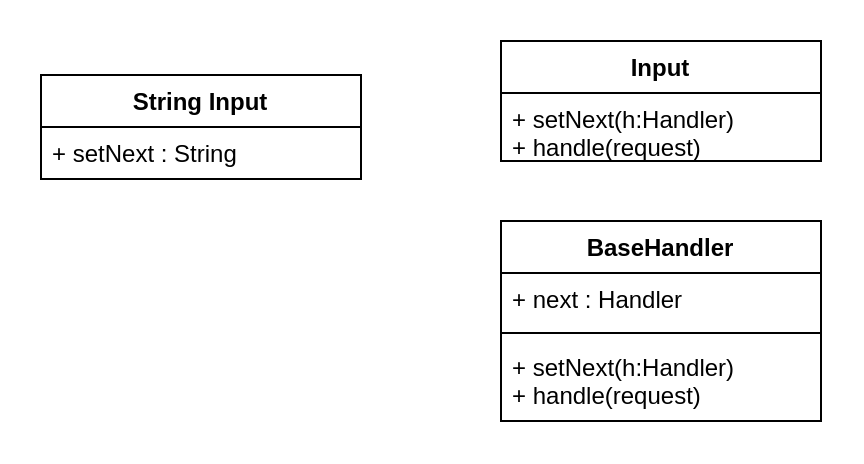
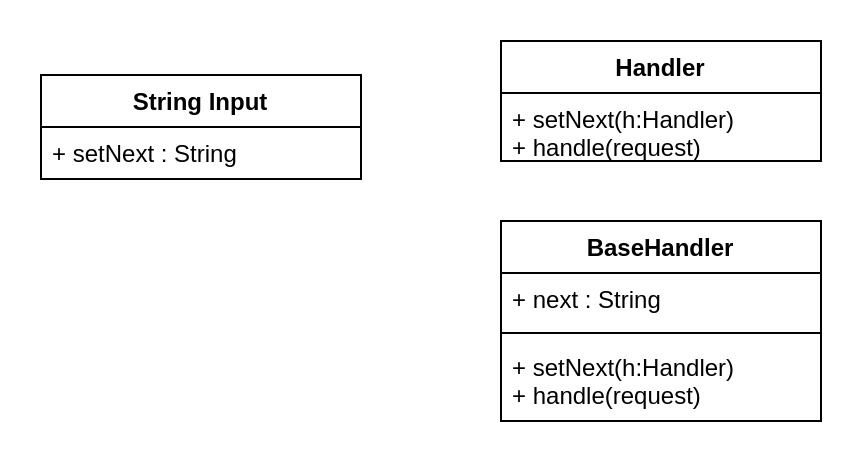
(660, 68) -> (660, 68)
(604, 300) -> (597, 300)
